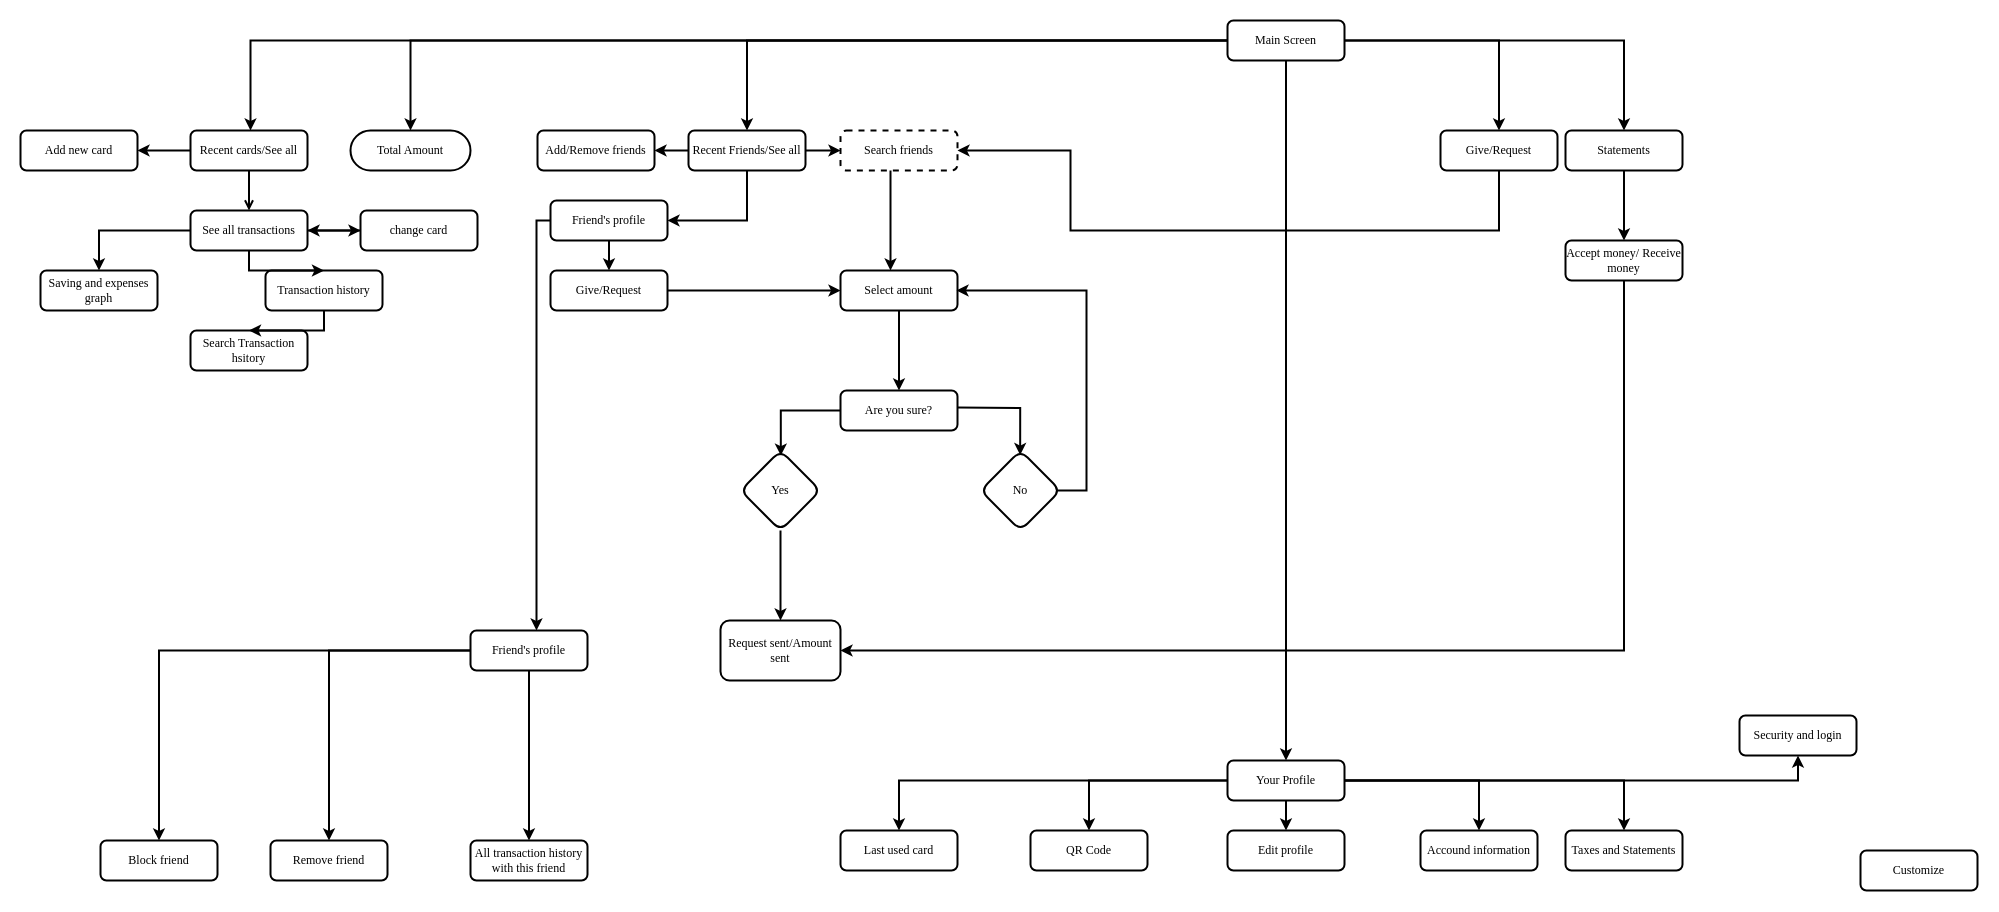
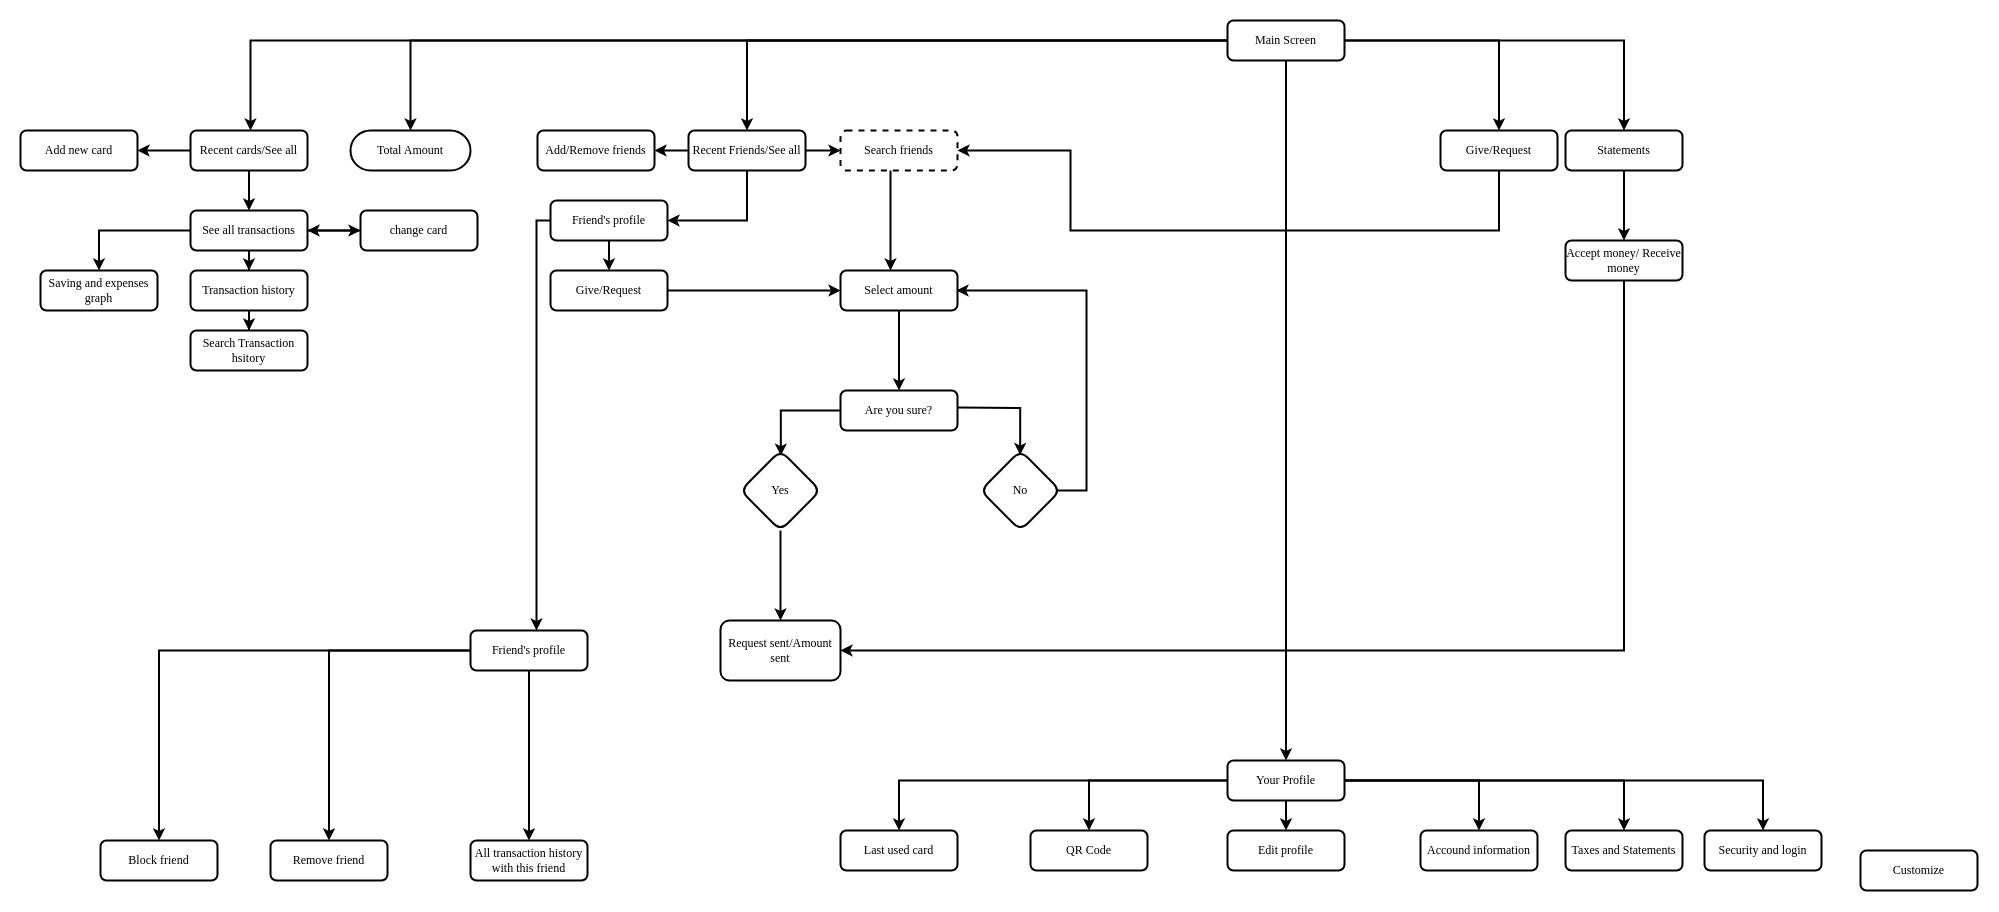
(249, 201) -> (249, 200)
(324, 291) -> (249, 291)
(1798, 736) -> (1763, 851)
